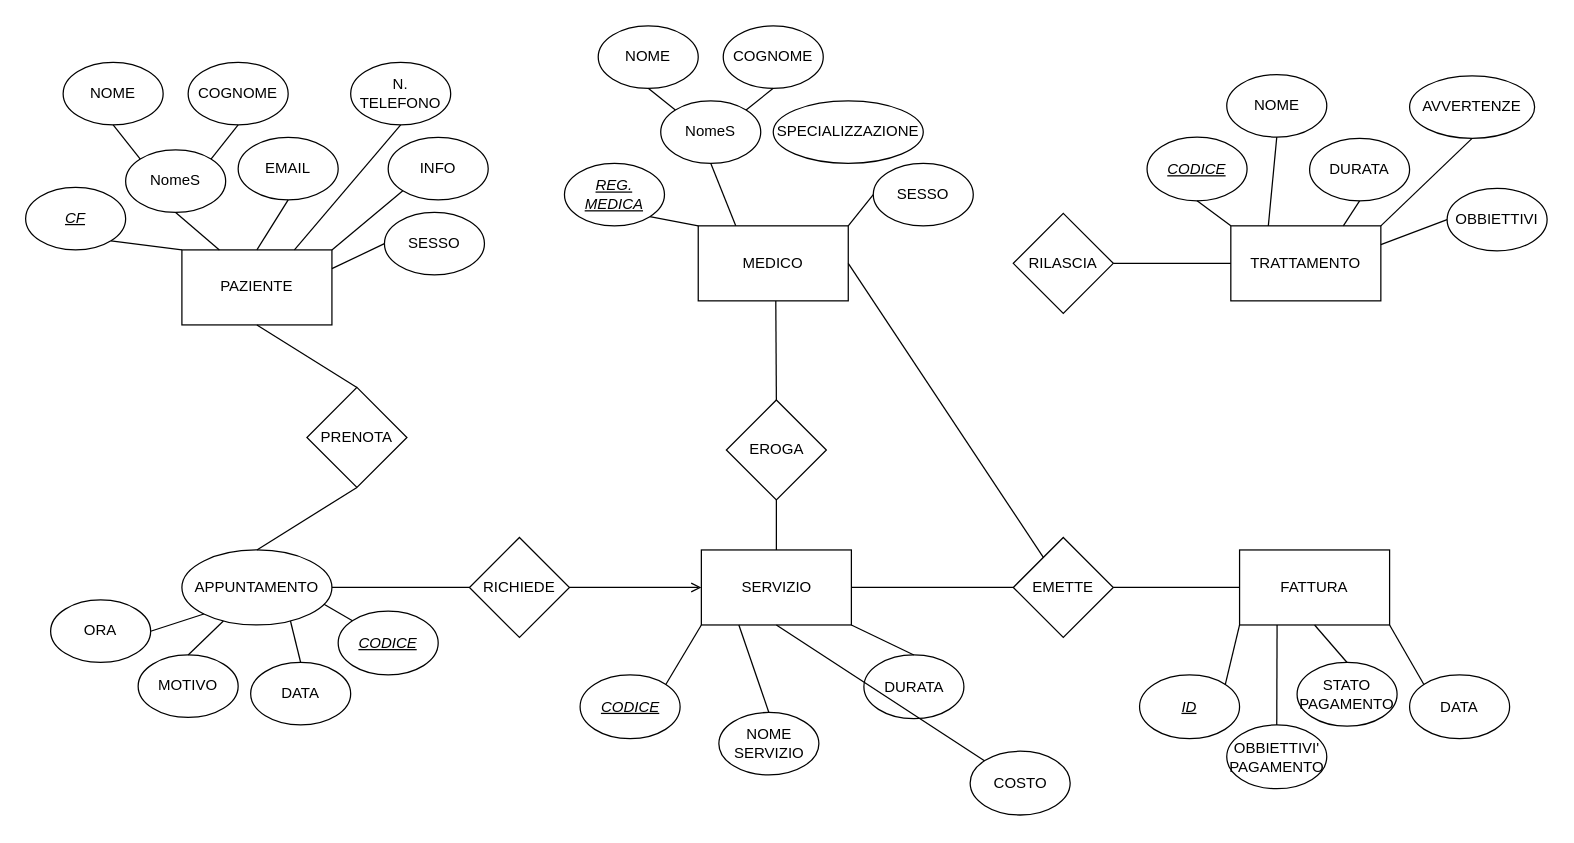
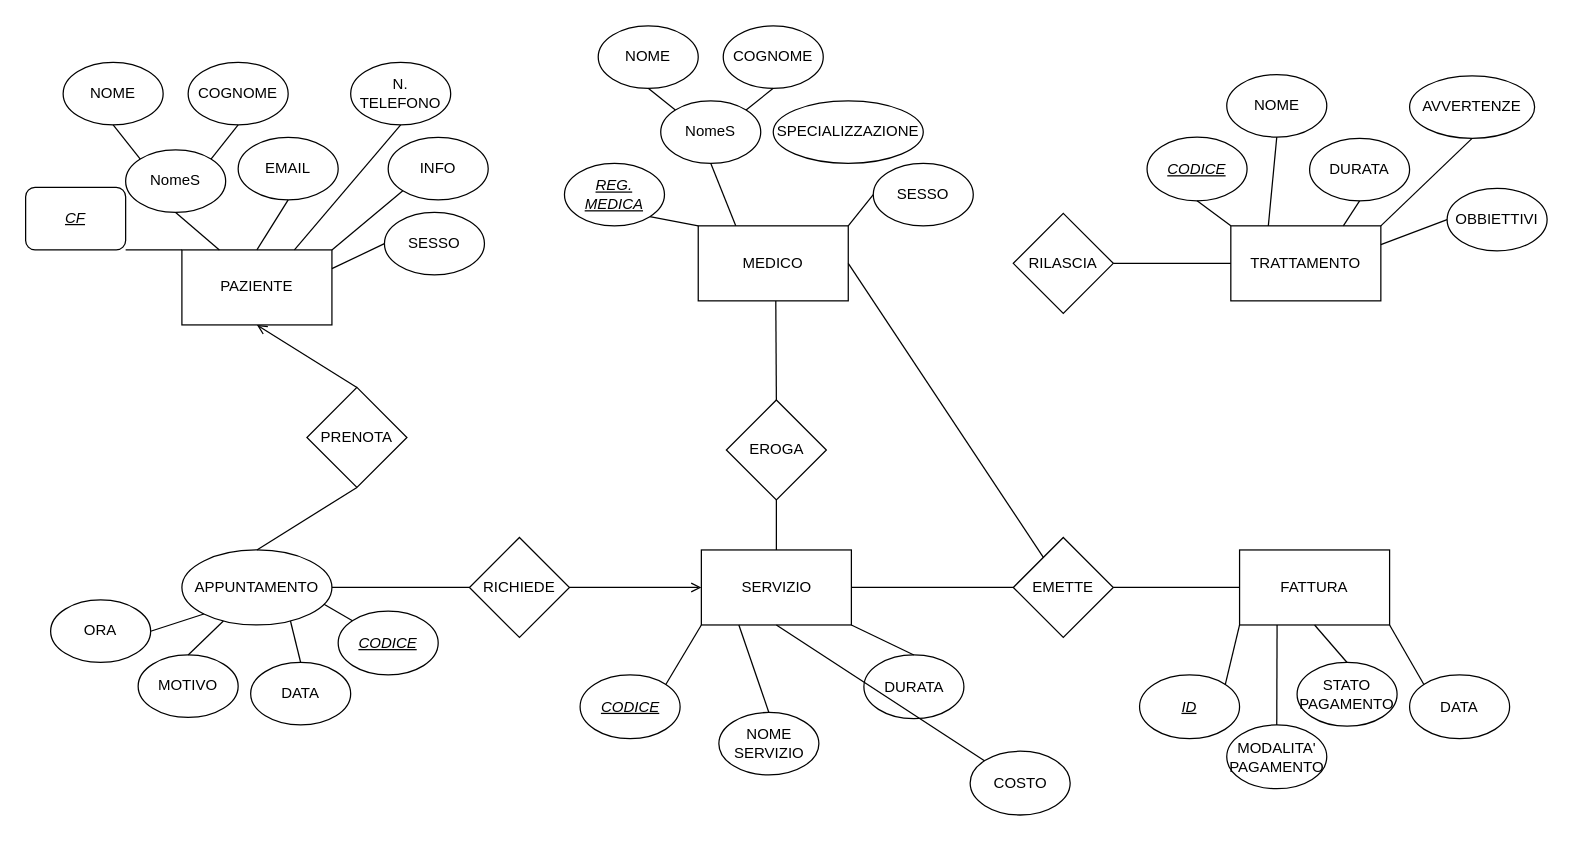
(76, 218) -> (76, 218)
(260, 327) -> (262, 328)
(1277, 757) -> (1277, 757)
